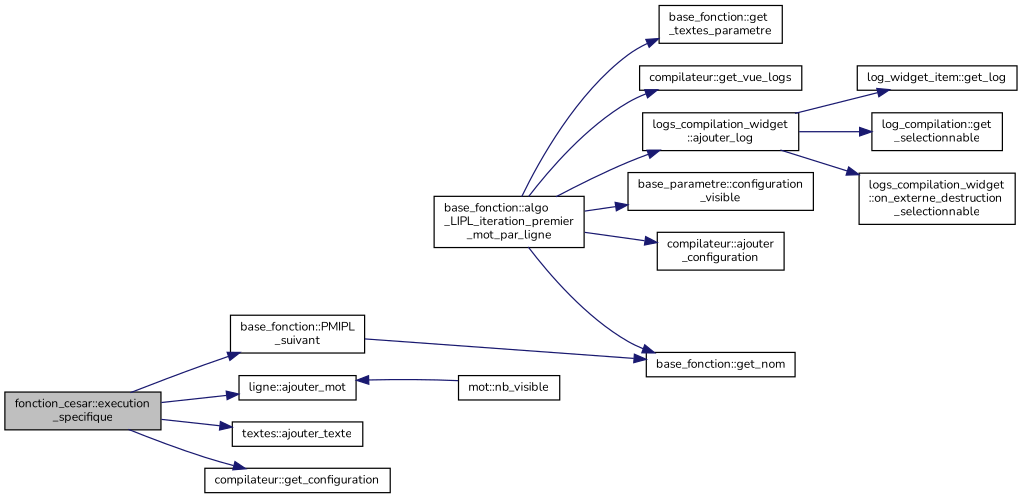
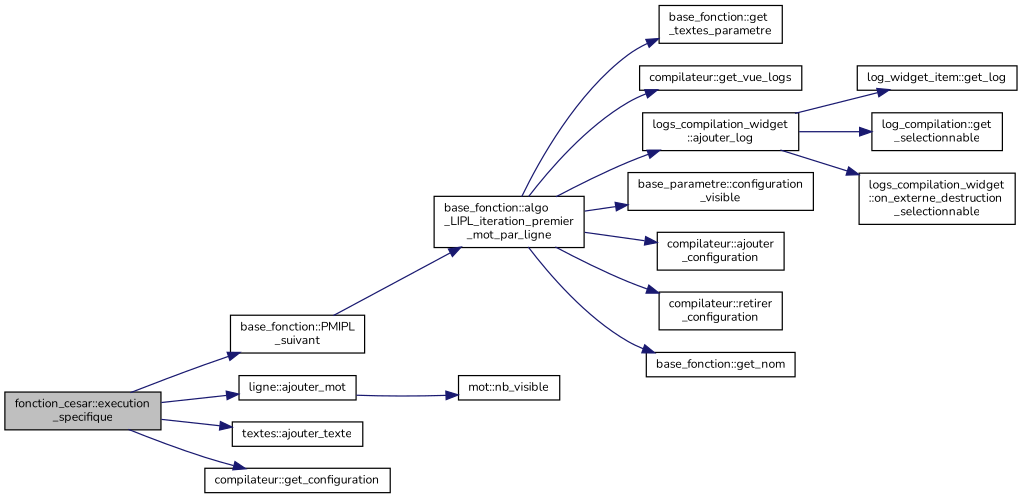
none -> (721, 311)
(499, 349) -> (392, 284)
(413, 380) -> (401, 396)
